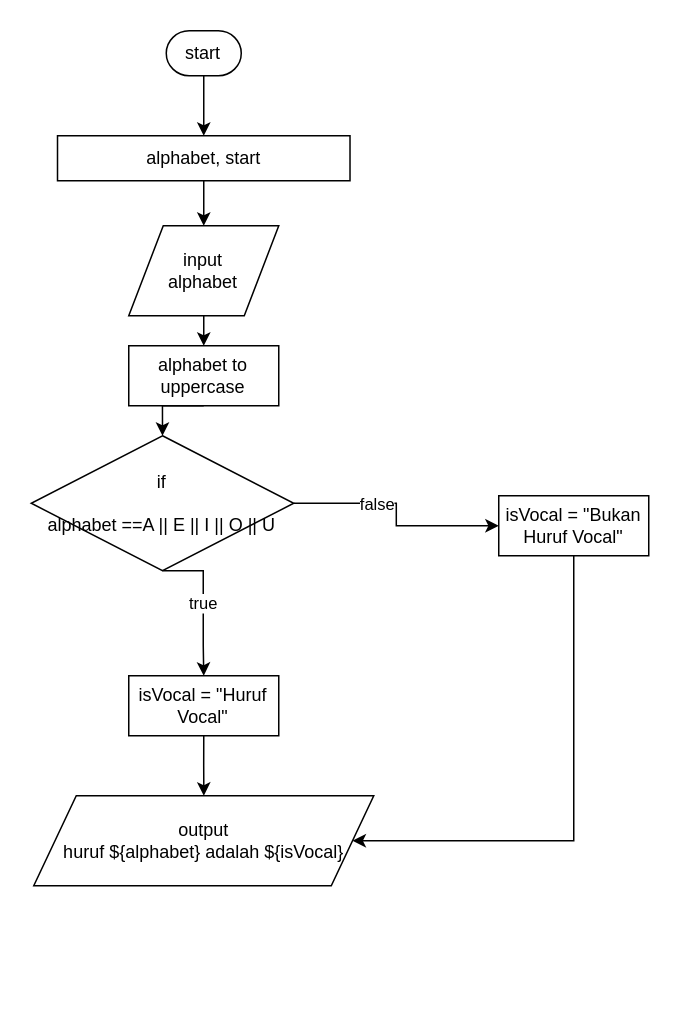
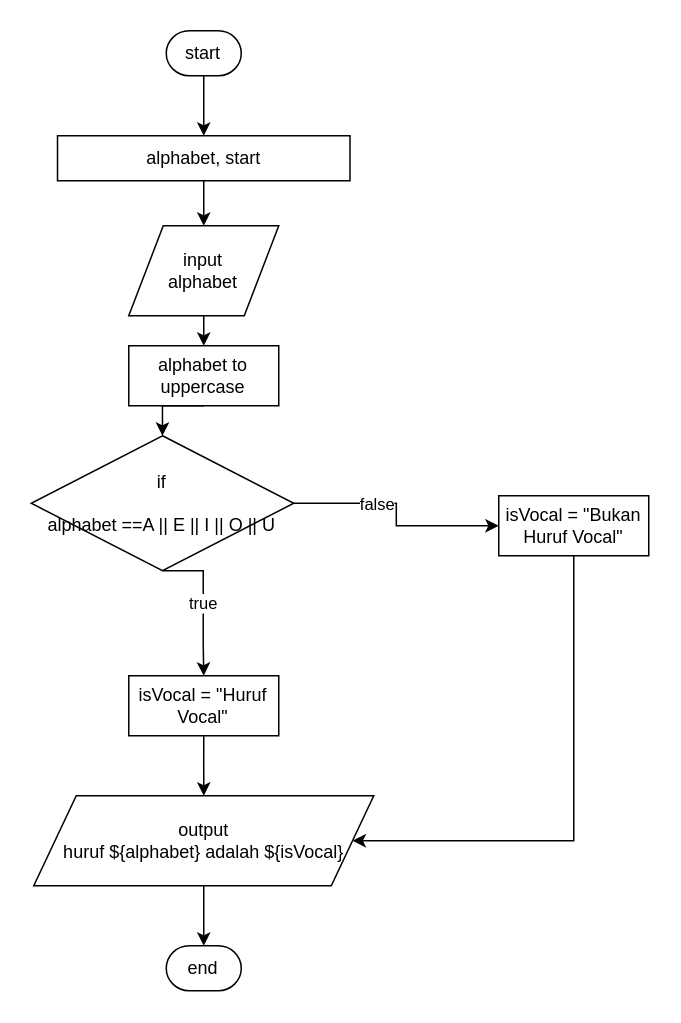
none -> (204, 911)
none -> (204, 968)
